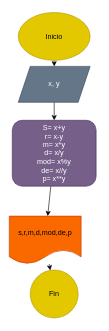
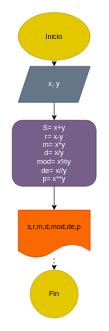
(45, 240) -> (54, 234)
